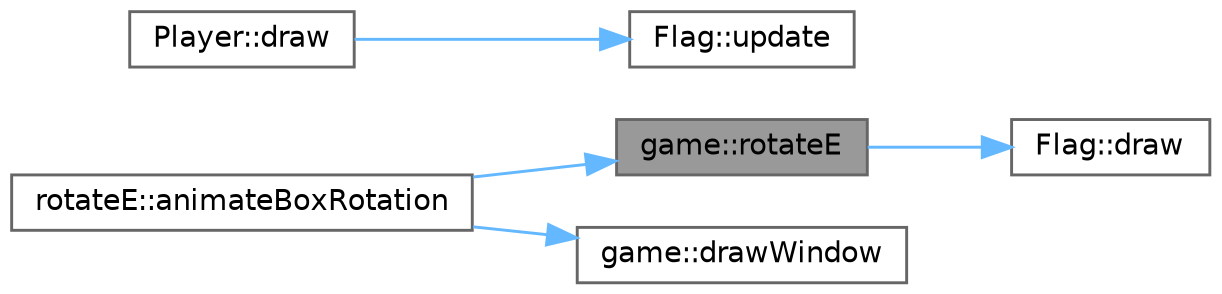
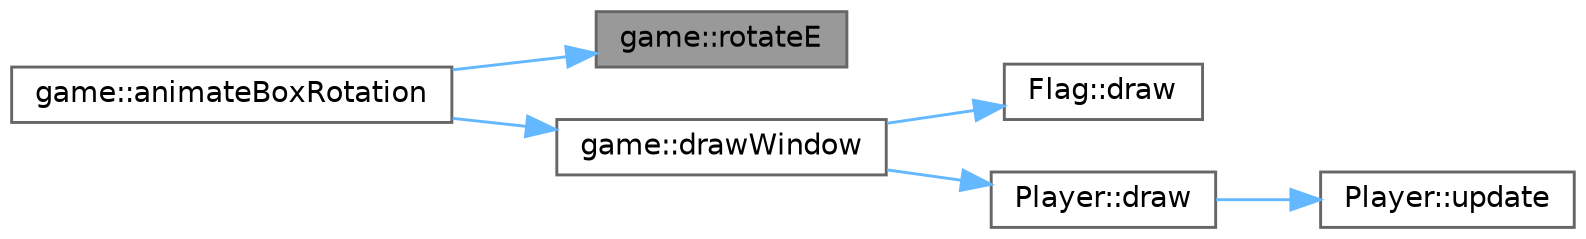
(742, 39) -> (1447, 200)
(925, 147) -> (931, 117)
none -> (924, 175)
(242, 203) -> (232, 95)
